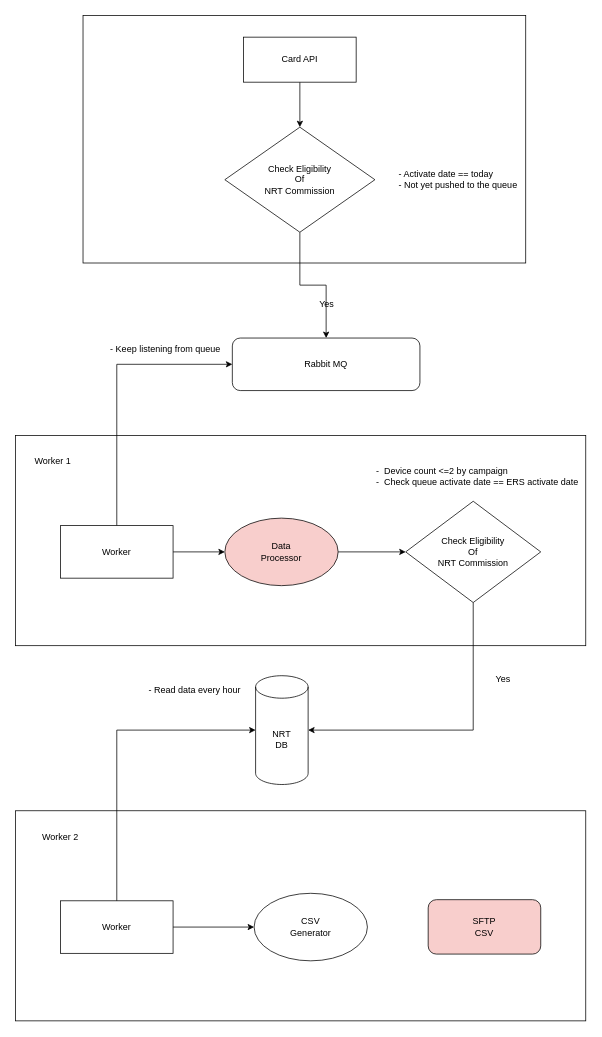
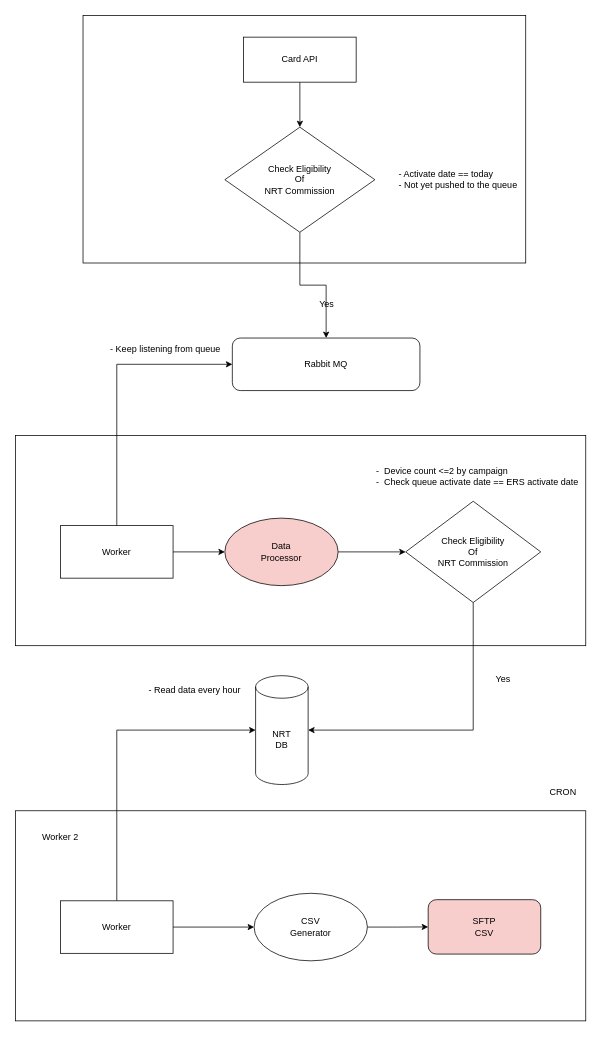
(53, 462) -> none
none -> (563, 792)
none -> (421, 927)
